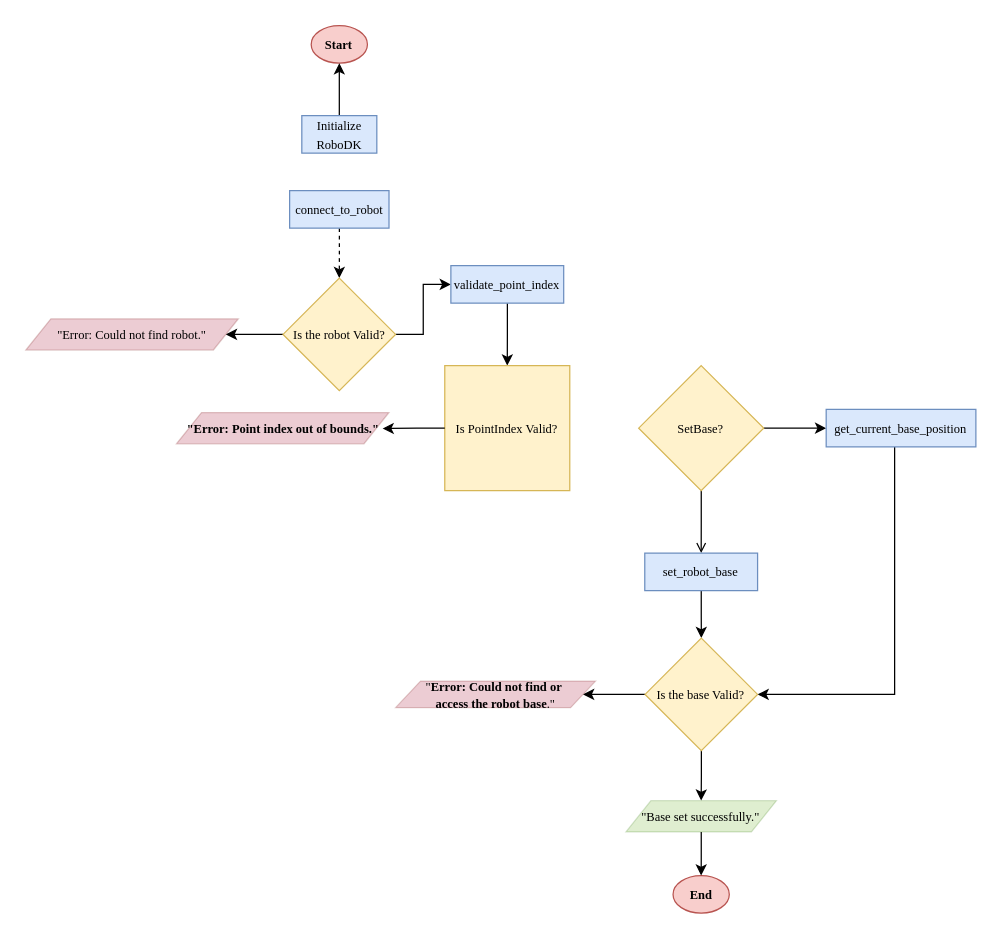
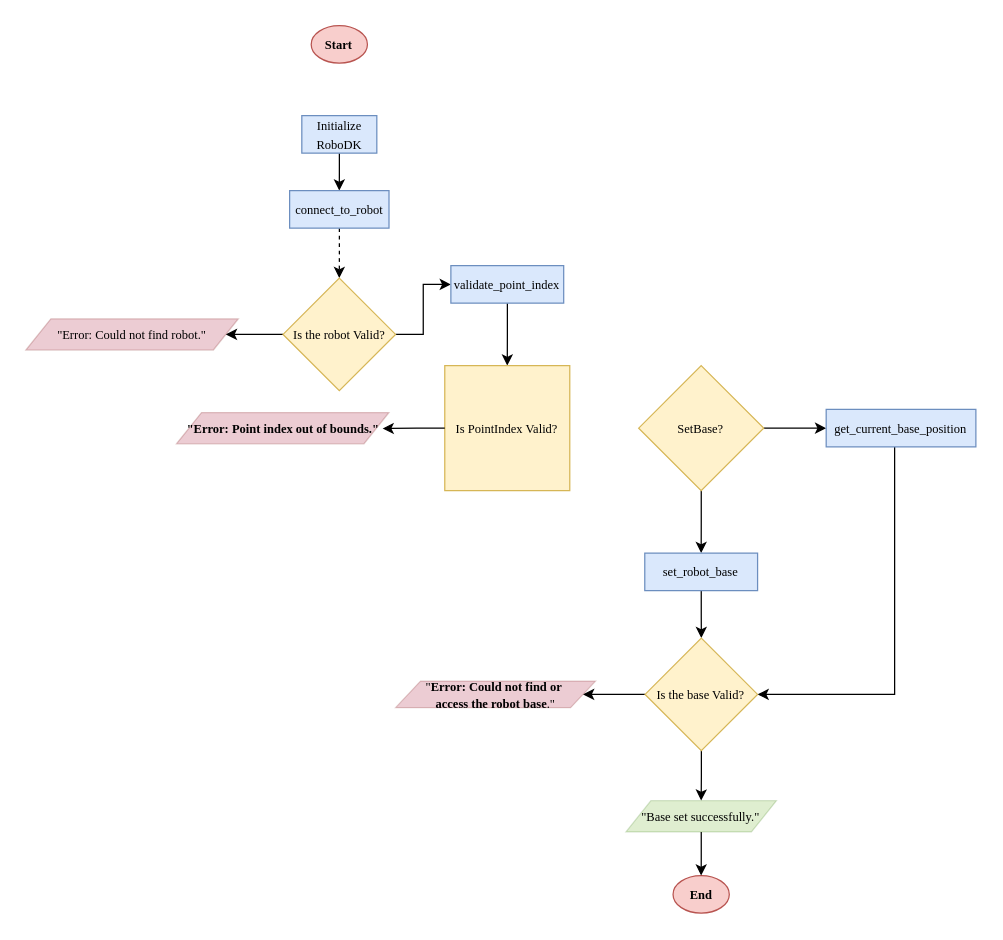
(339, 93) -> (339, 176)
(701, 545) -> (701, 543)
